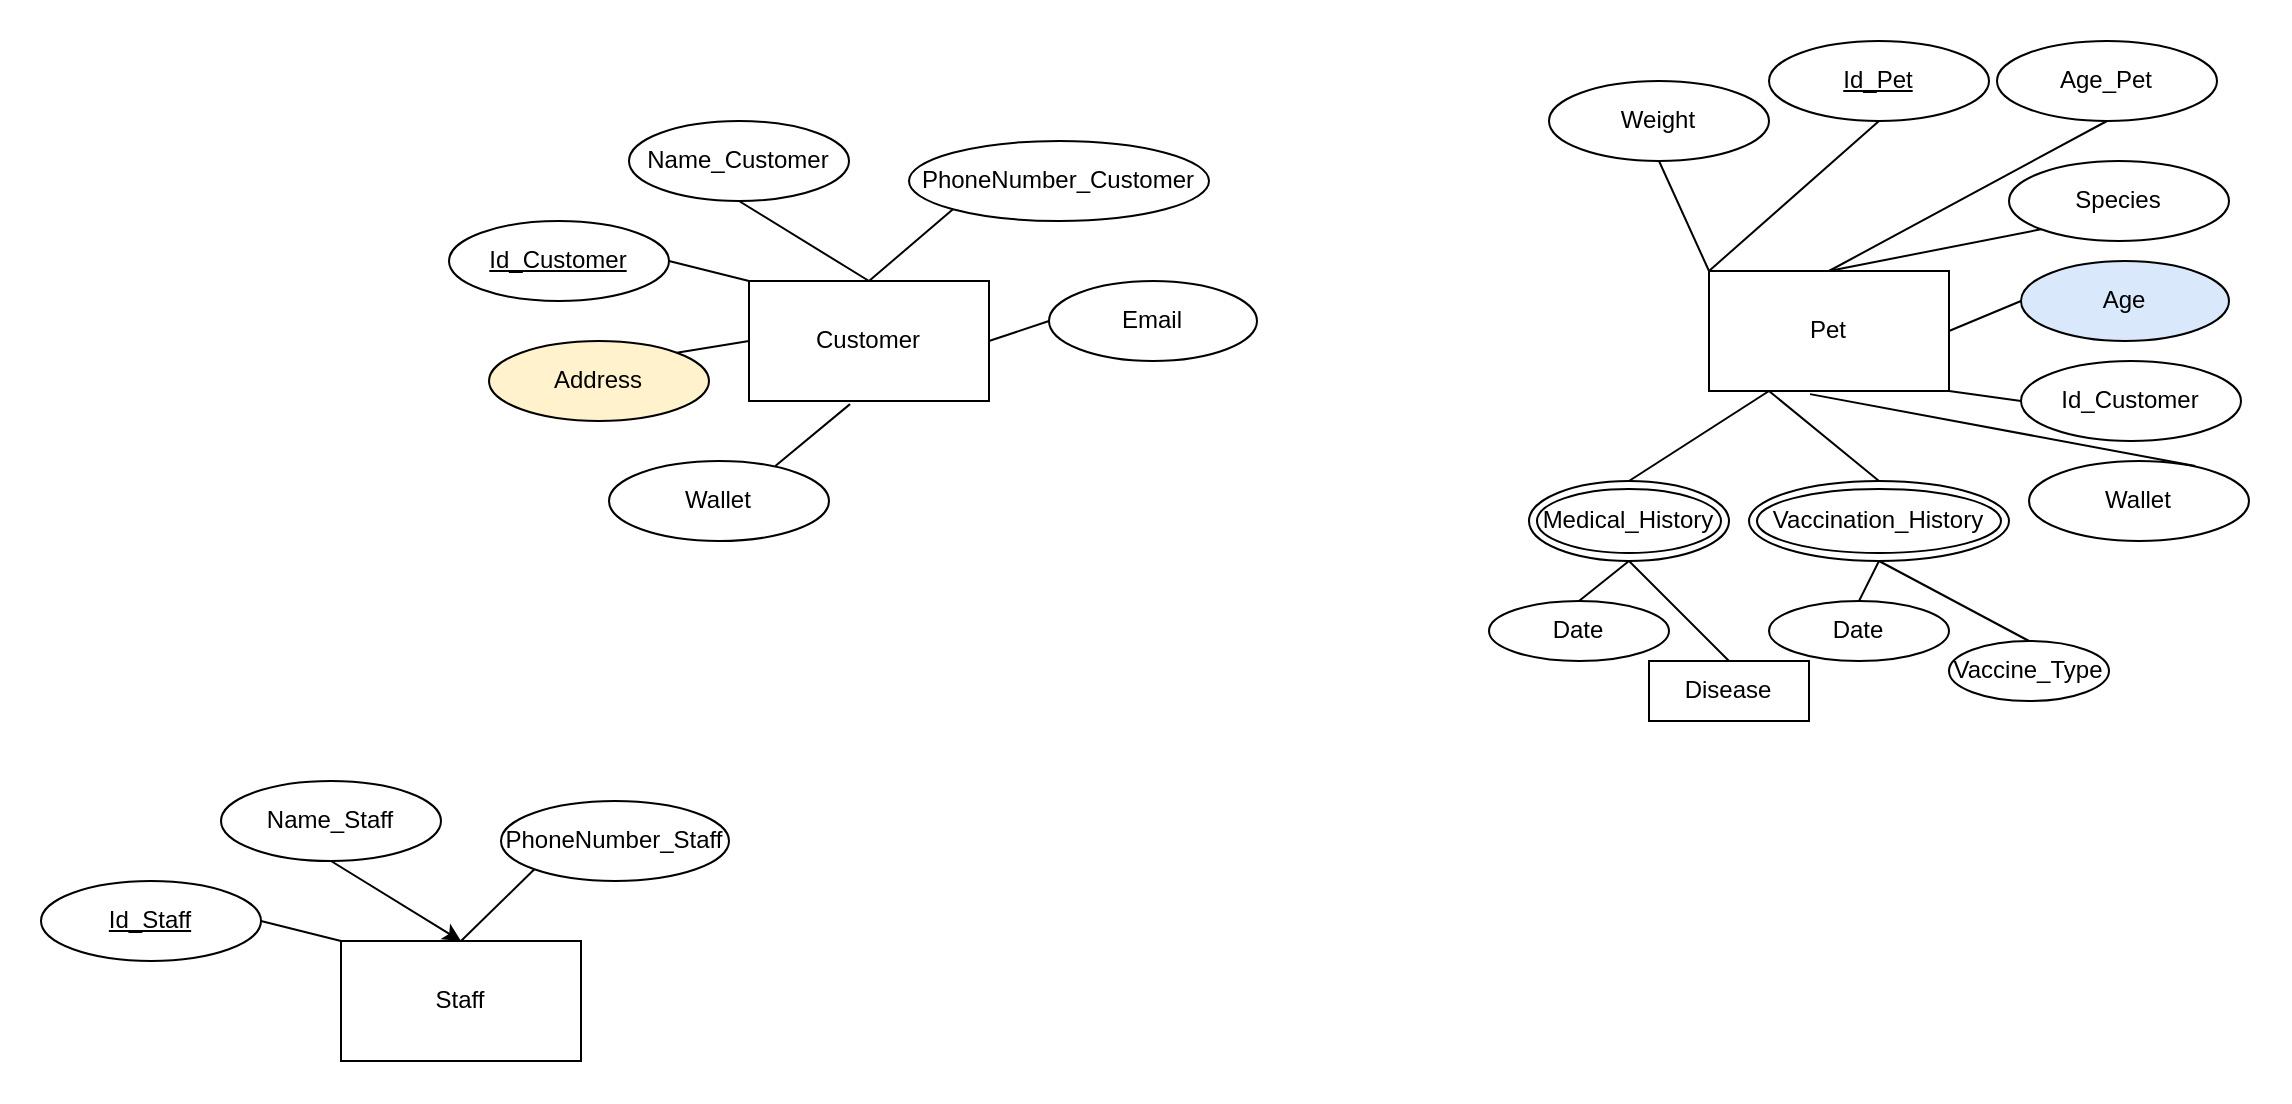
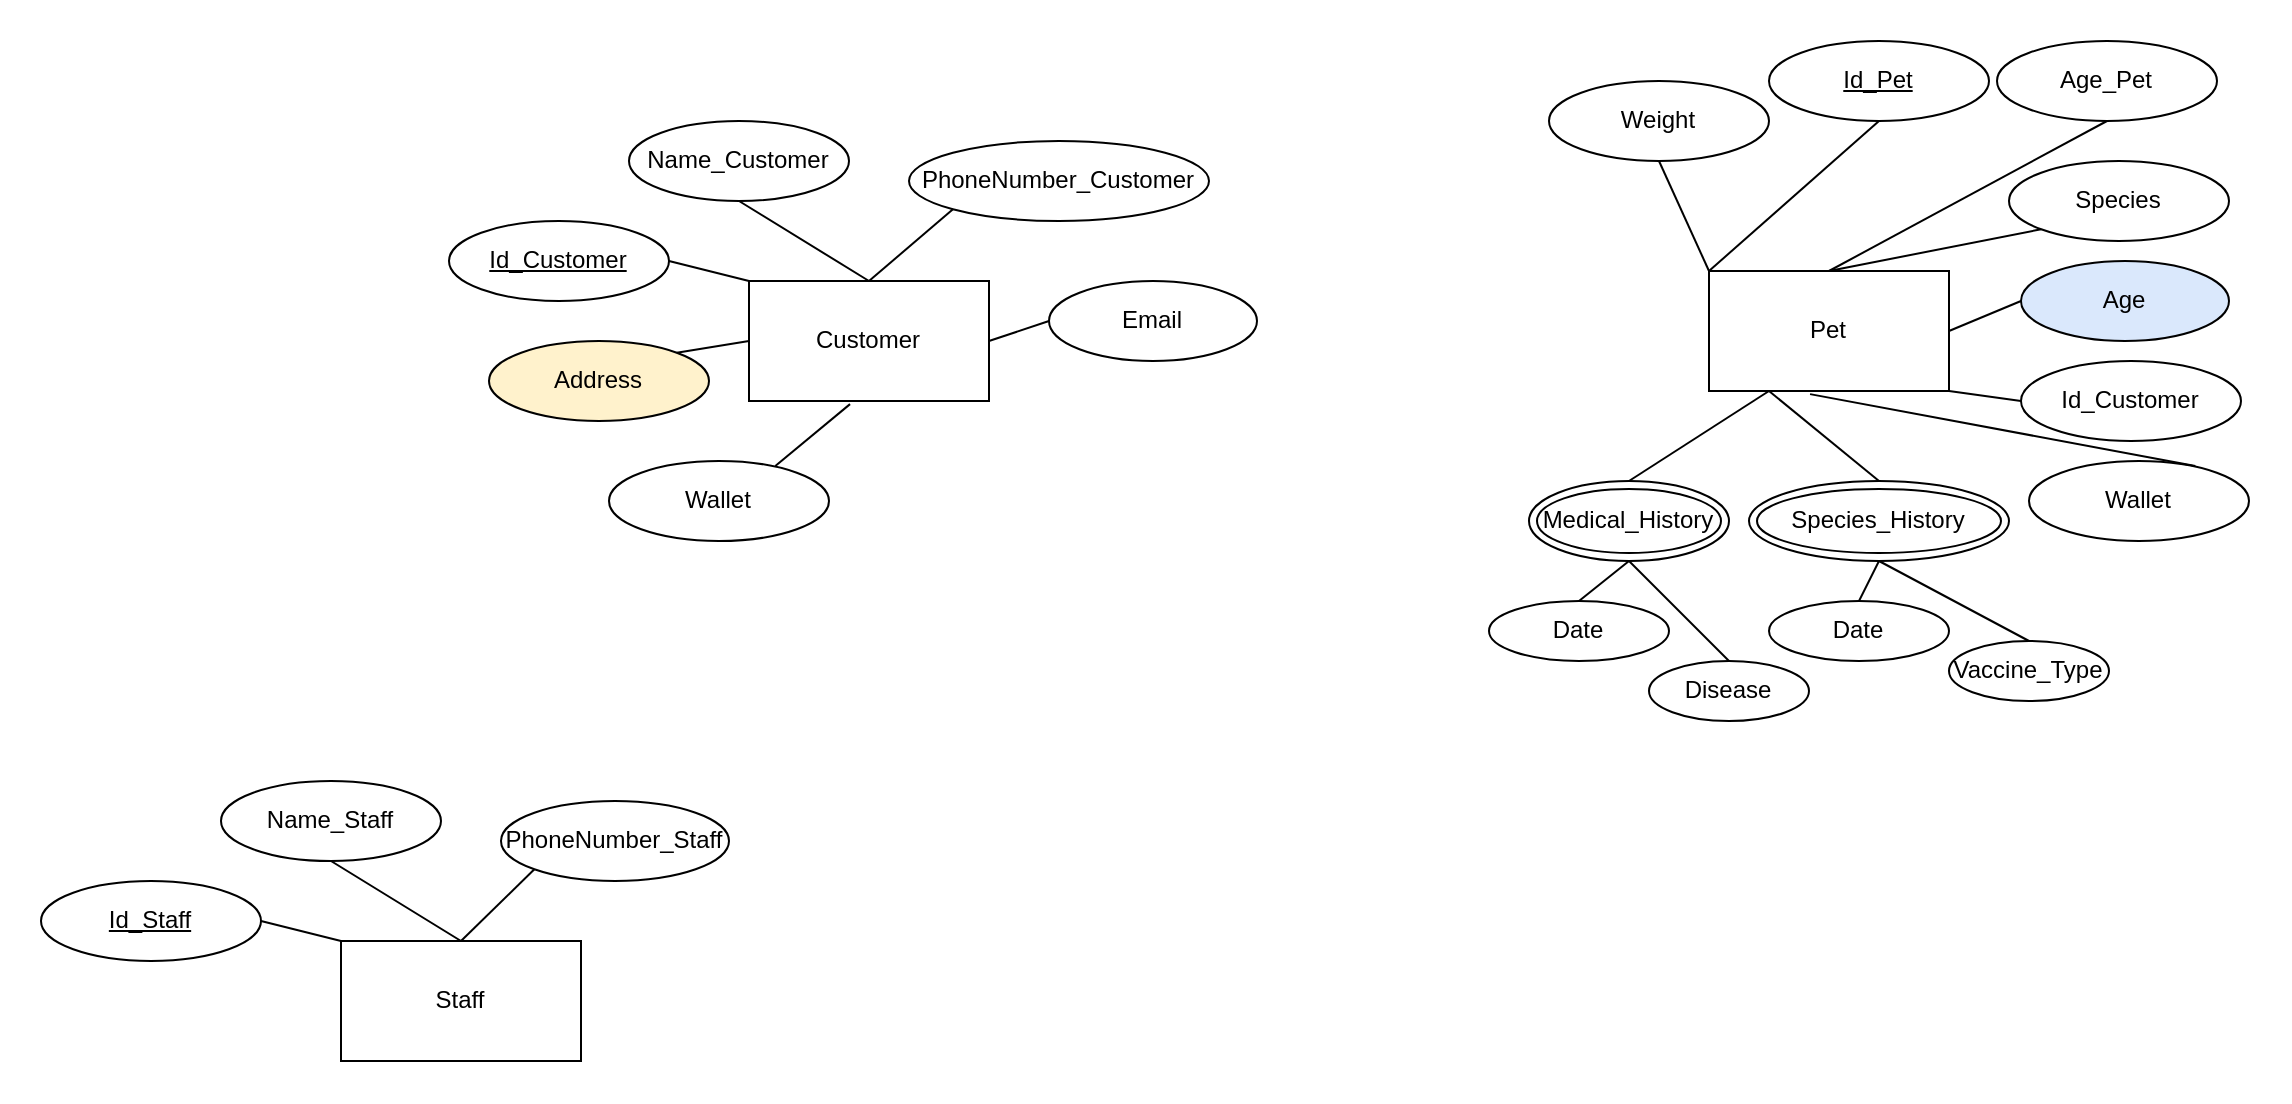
(1879, 521) -> (1879, 521)
(1729, 691) -> (1729, 691)
(448, 933) -> (452, 935)
